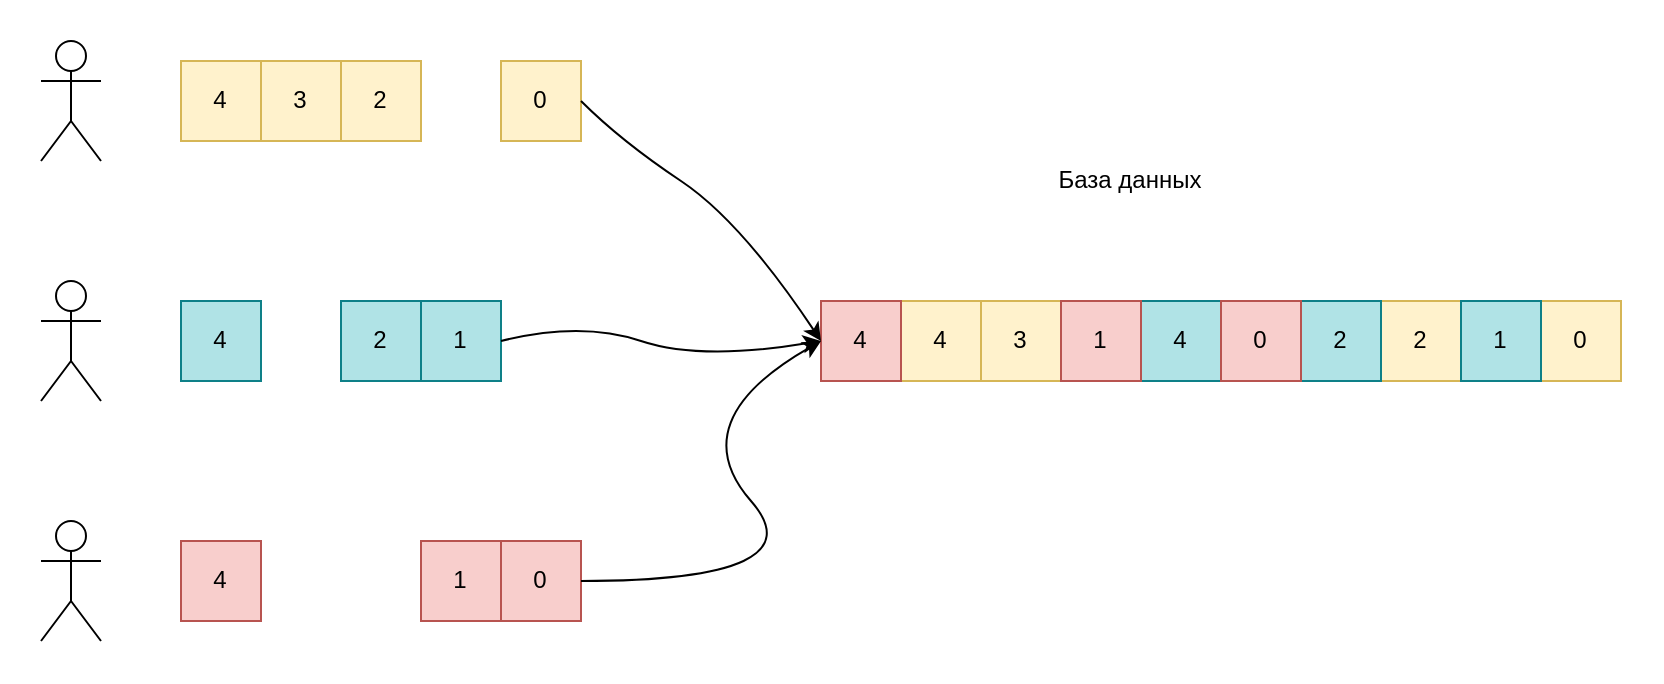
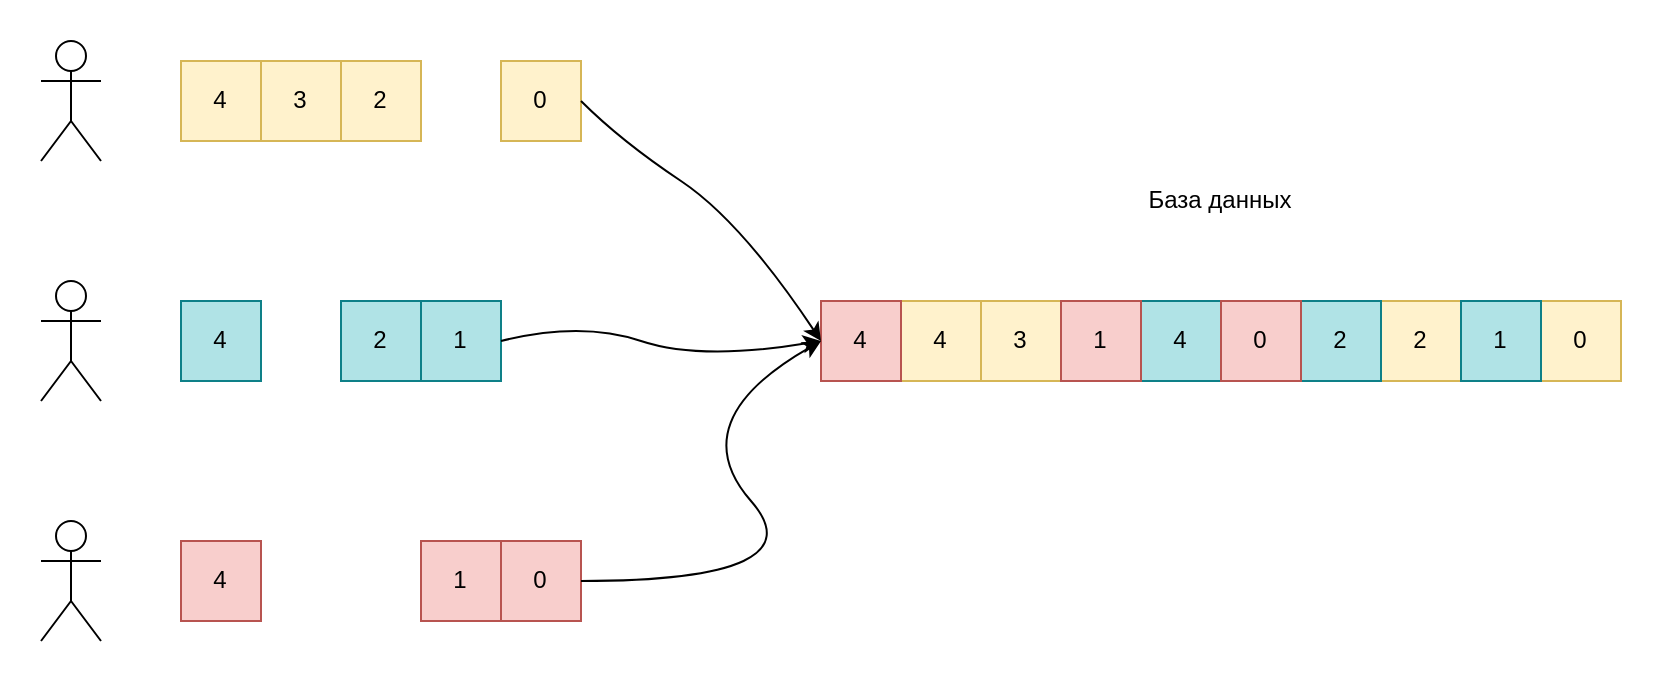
(1131, 181) -> (1221, 201)
